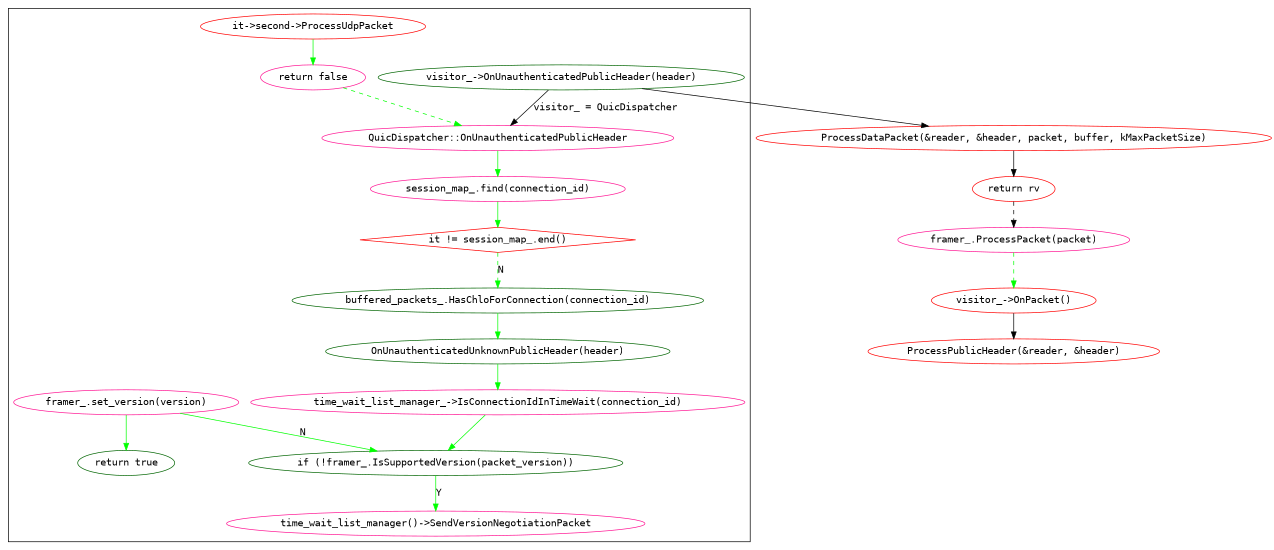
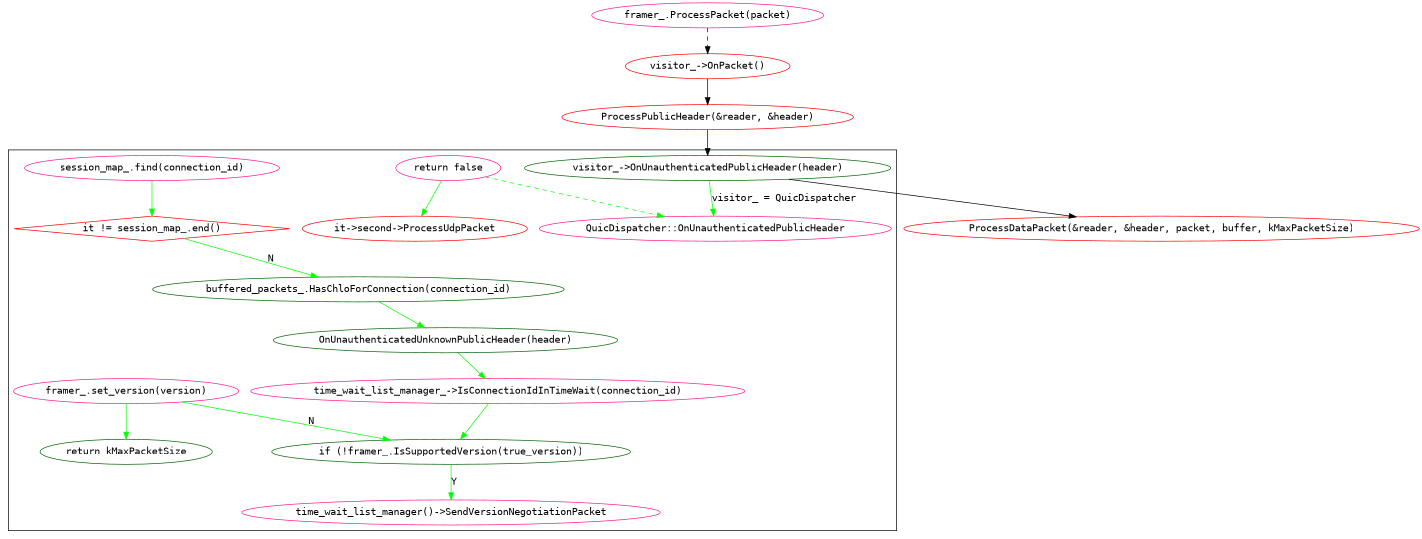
(313, 48) -> (433, 195)
(532, 105) -> (711, 195)
none -> (708, 139)
(498, 160) -> none
(1014, 189) -> none
(498, 267) -> (247, 257)
(1014, 267) -> (708, 37)
(126, 463) -> (126, 452)
(436, 463) -> (451, 452)
